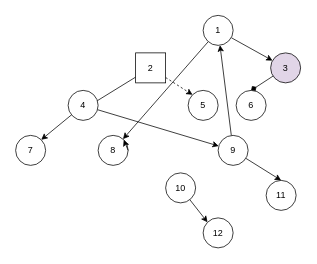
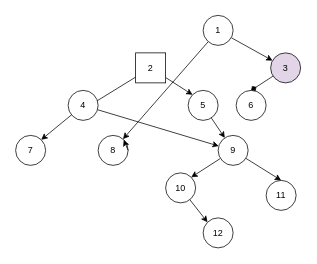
(177, 85) -> (177, 85)
(226, 93) -> (208, 167)
none -> (216, 126)
